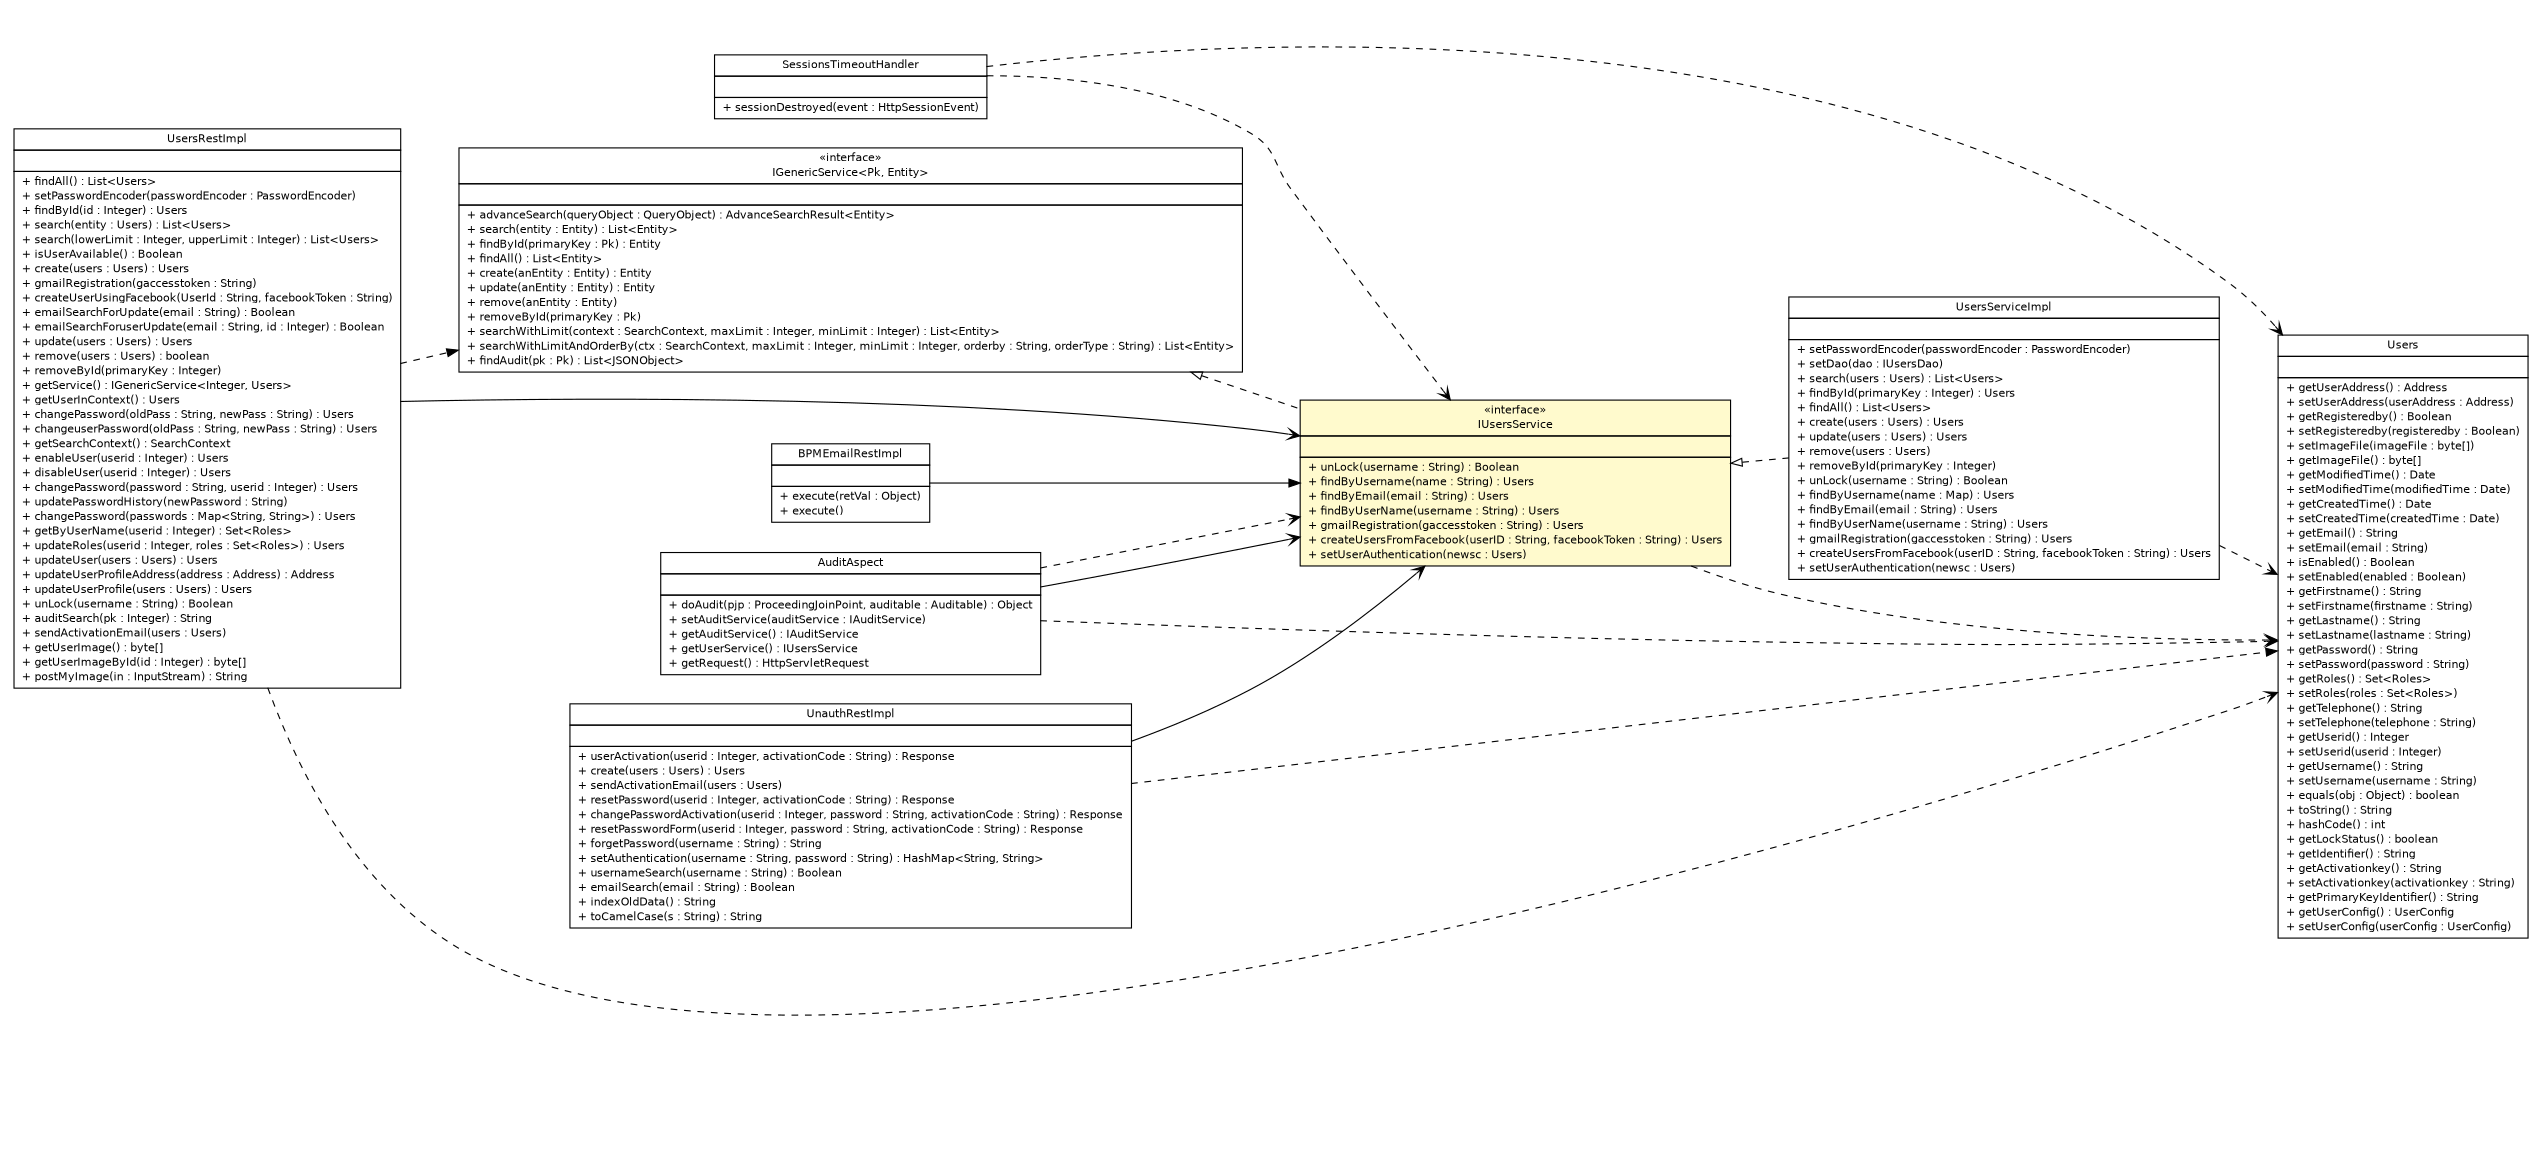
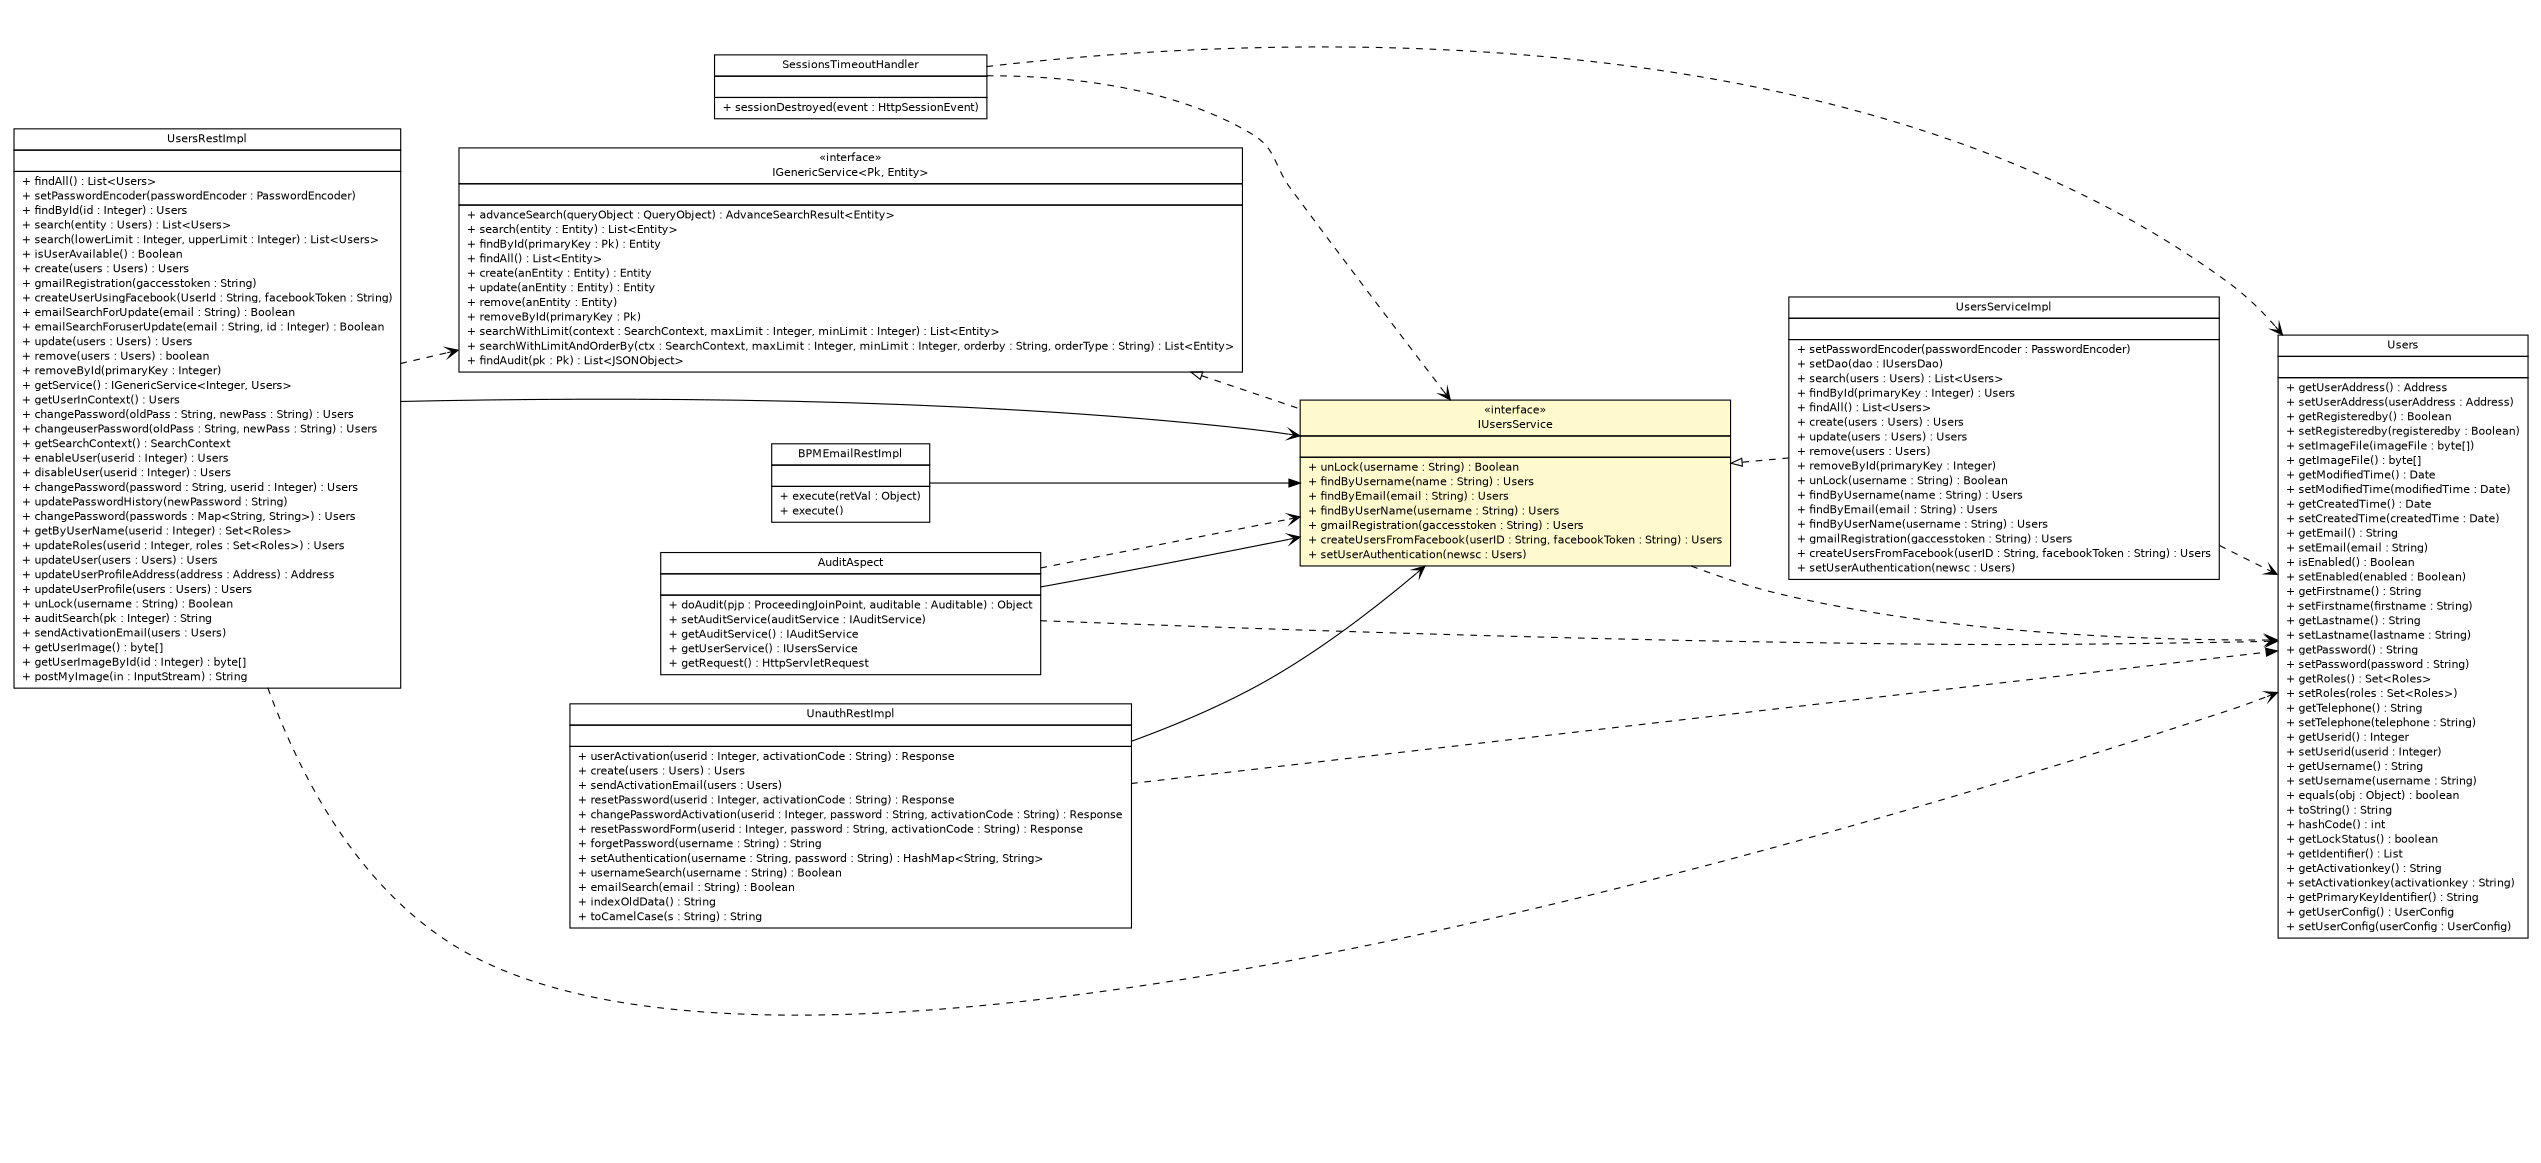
(424, 358) -> (424, 358)
(1906, 495) -> (1910, 495)
(2351, 854) -> (2345, 854)
